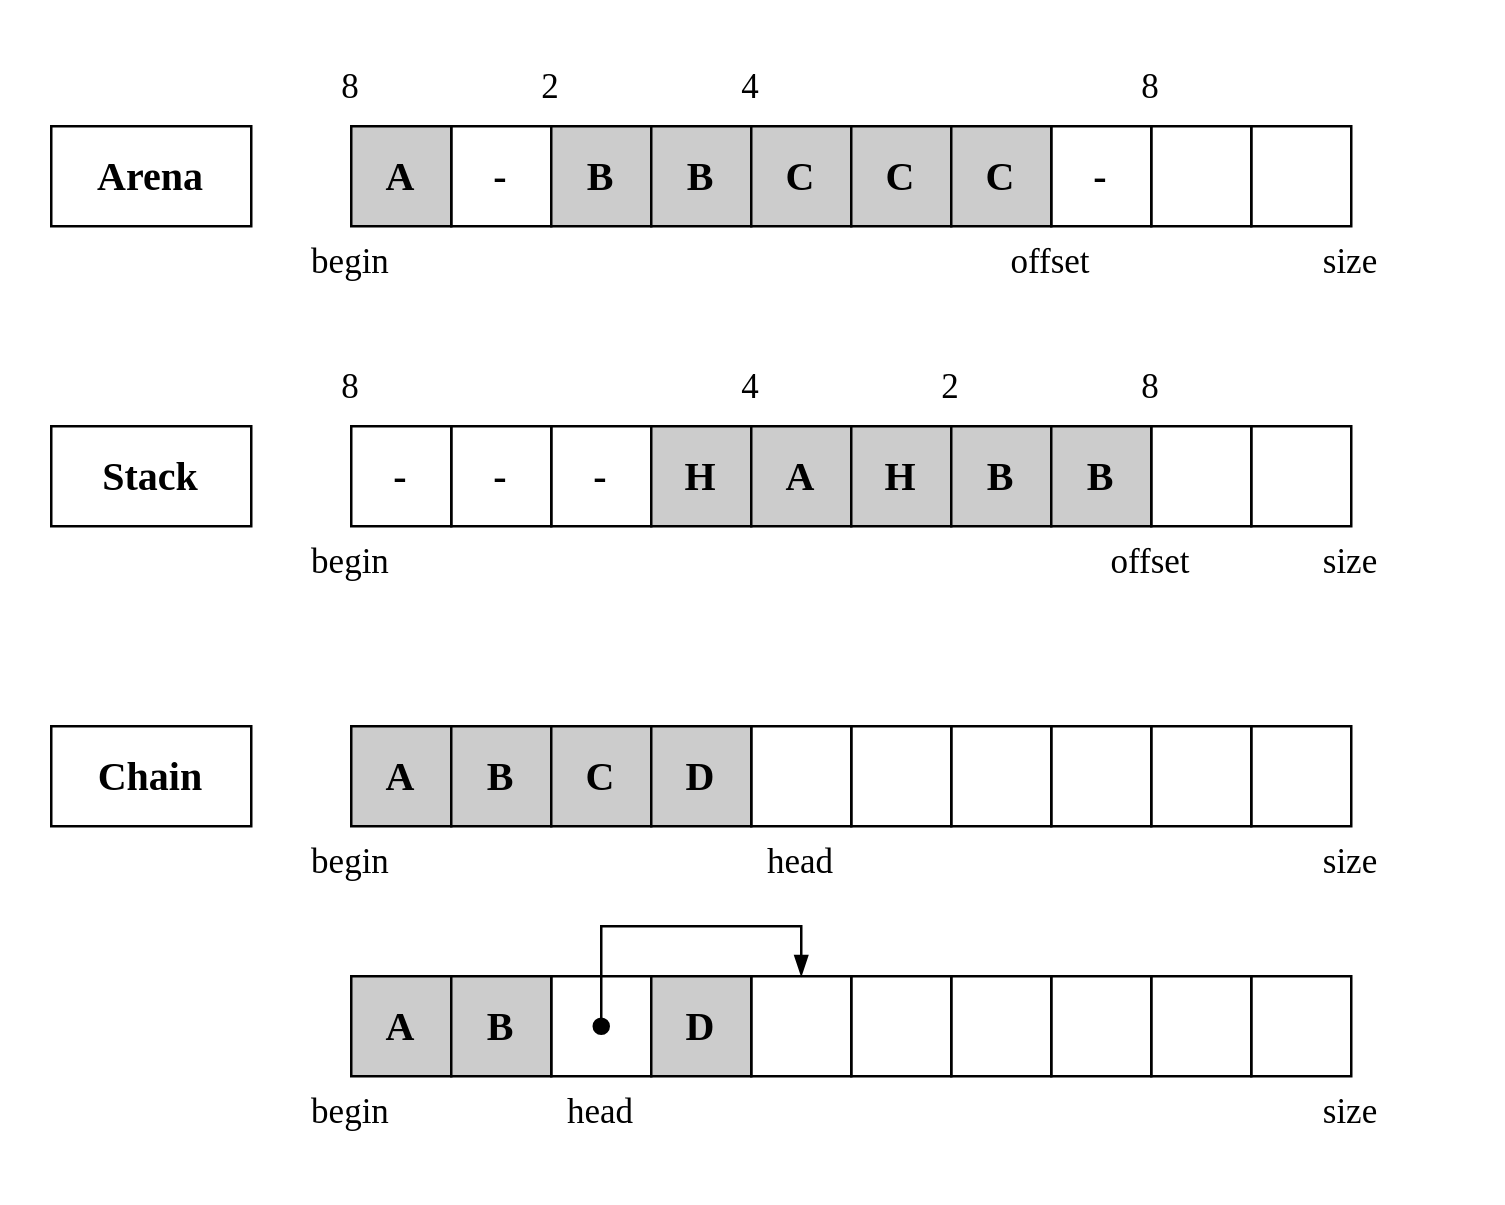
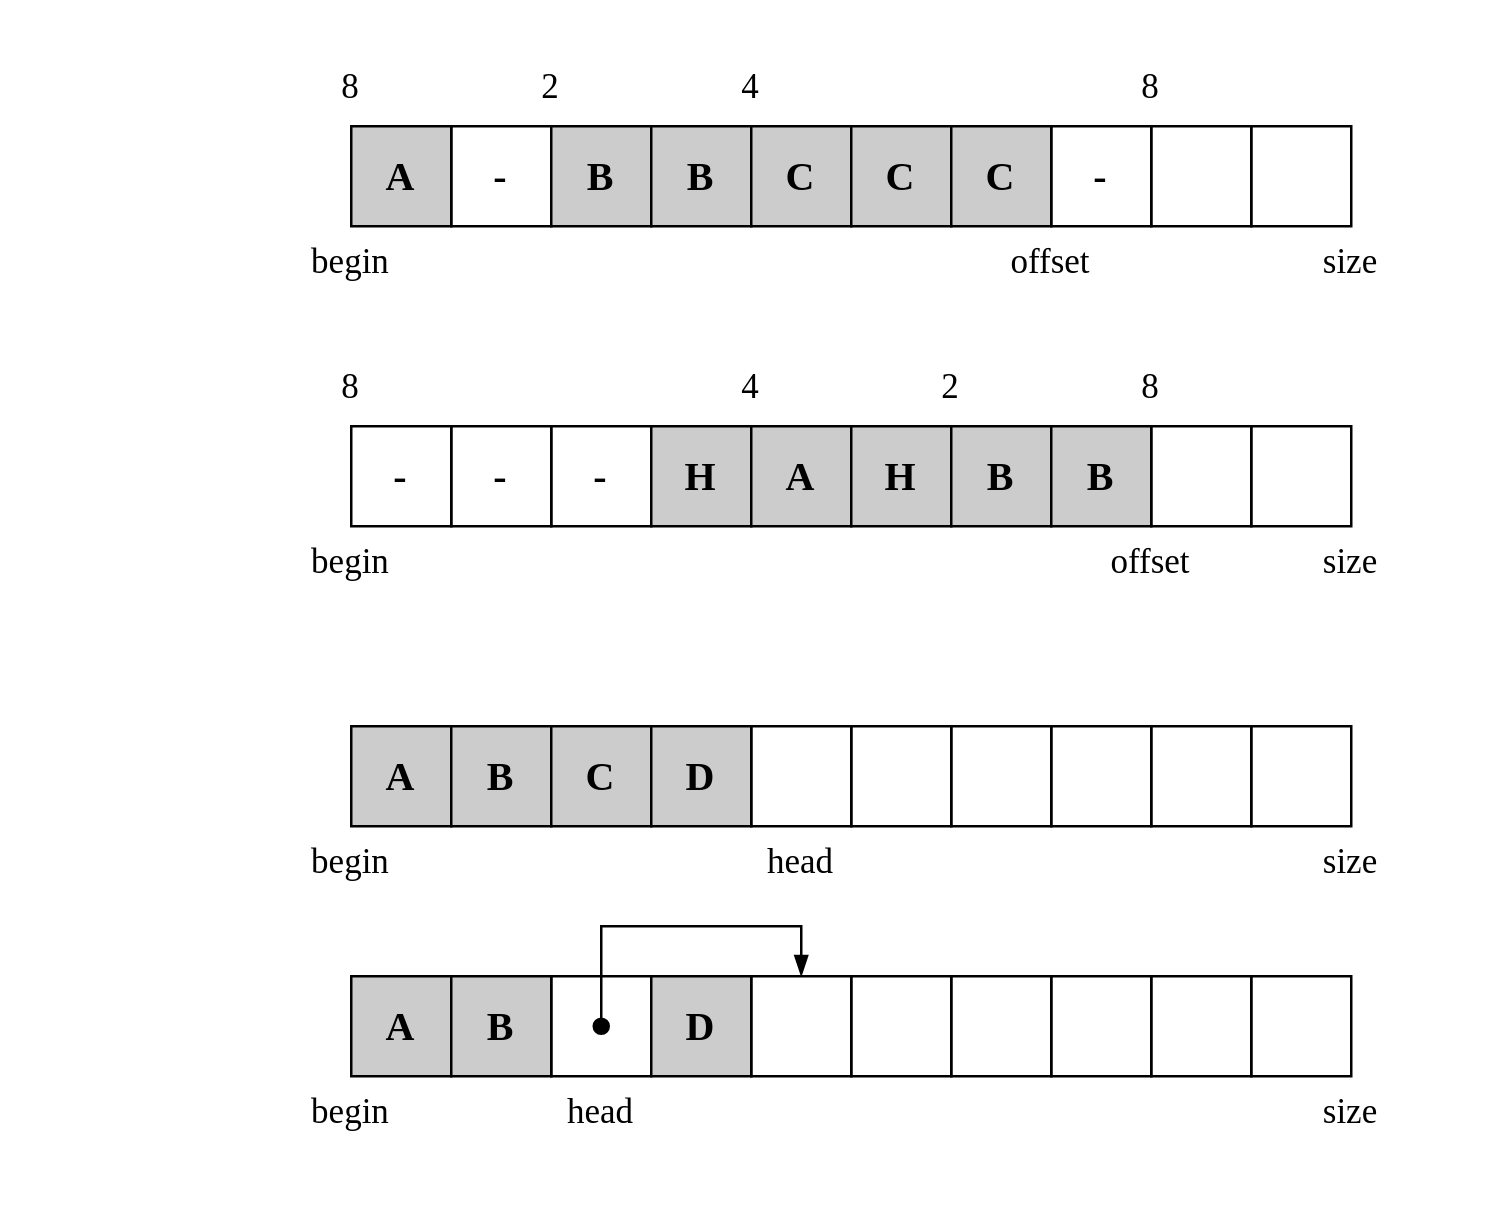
(151, 176) -> none
(151, 476) -> none
(151, 776) -> none
